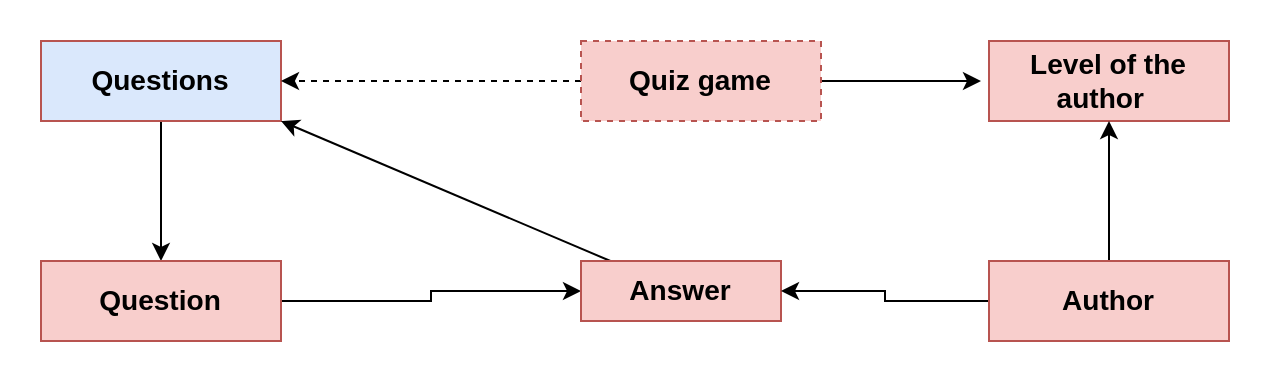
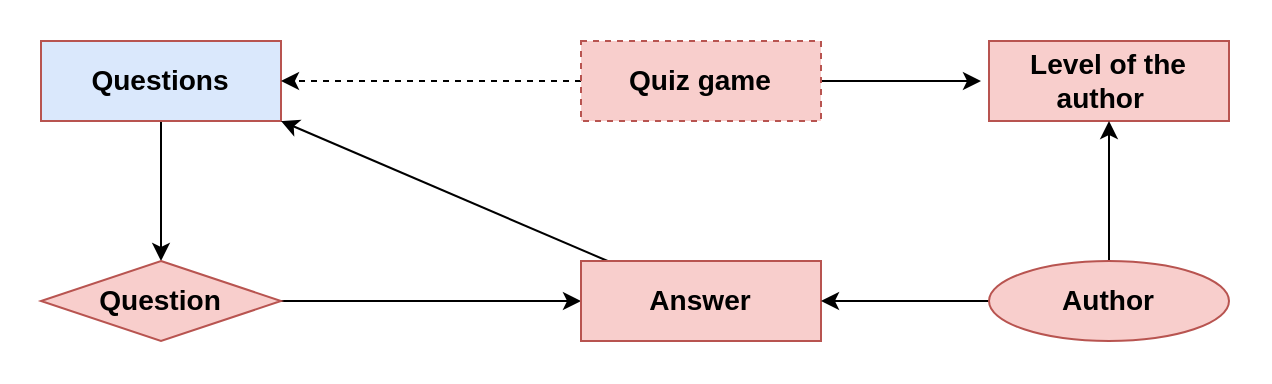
(681, 291) -> (701, 301)
(161, 301) -> (161, 301)
(1109, 301) -> (1109, 301)
